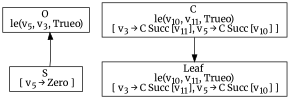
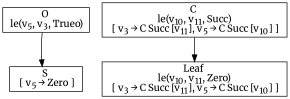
(218, 19) -> (218, 19)
(51, 53) -> (41, 46)
(218, 78) -> (218, 78)
